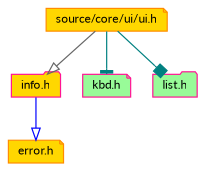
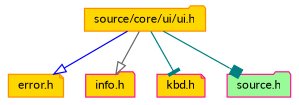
(107, 20) -> (145, 20)
(107, 86) -> (181, 86)
(175, 86) -> (259, 86)
(36, 113) -> (96, 50)
